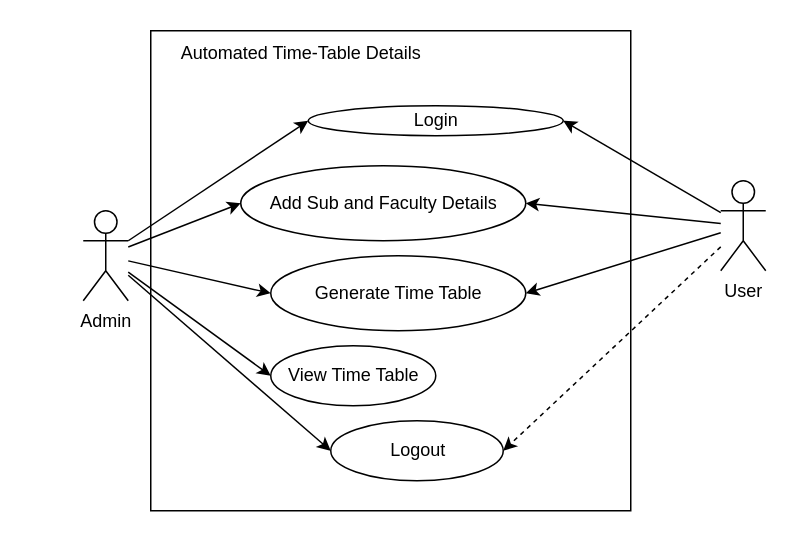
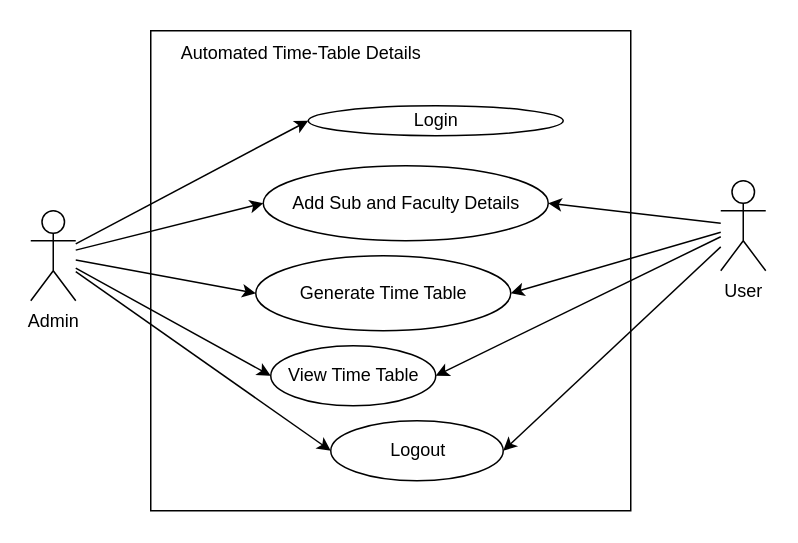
(646, 169) -> none
(383, 203) -> (406, 203)
(106, 256) -> (53, 256)
(398, 293) -> (383, 293)
none -> (583, 304)
(615, 346) -> (615, 346)
